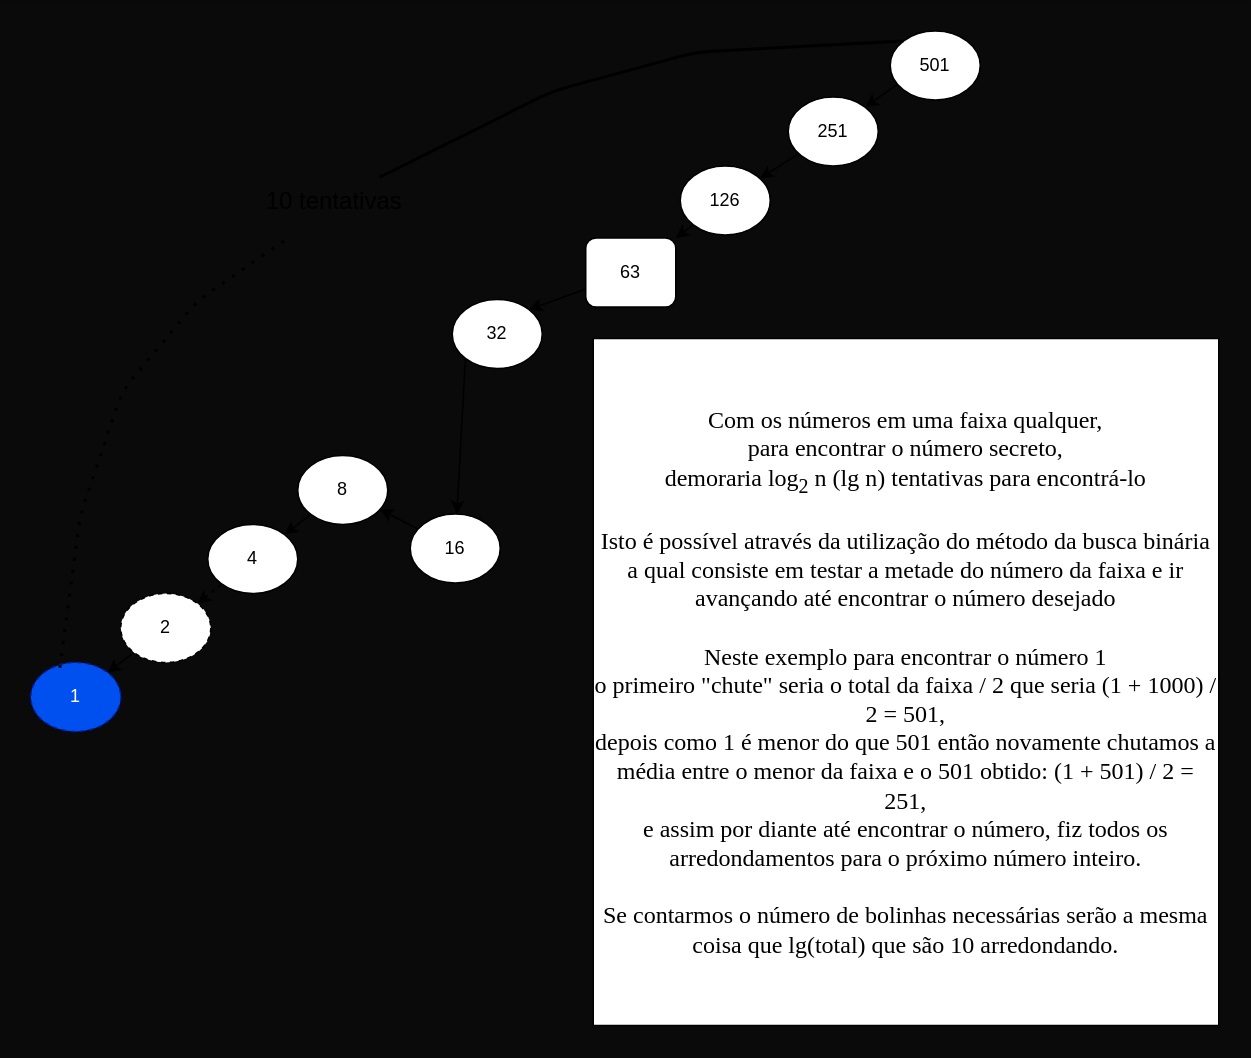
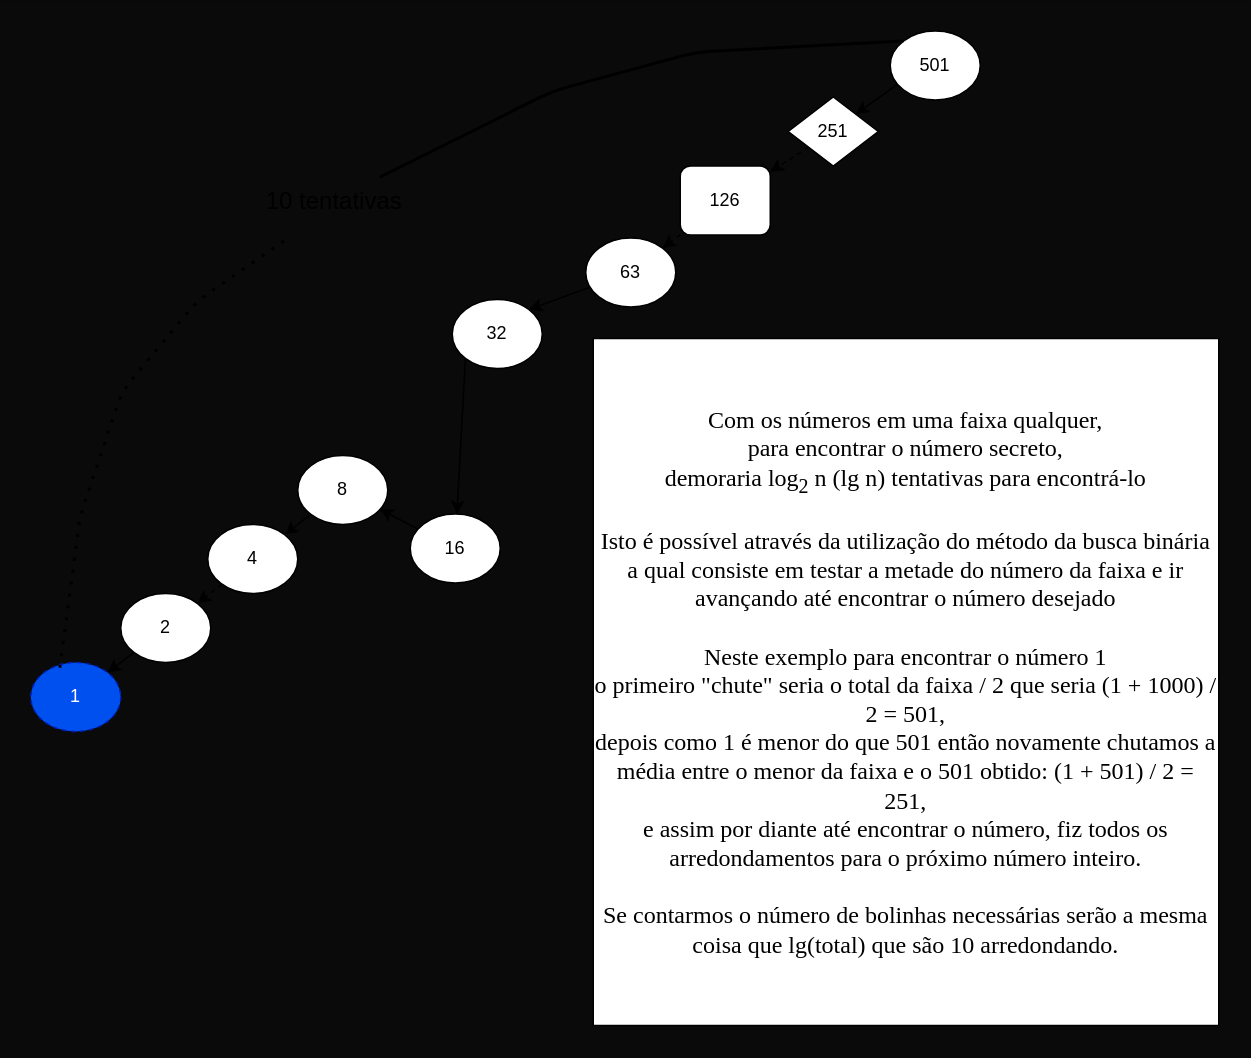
(833, 131) -> (833, 131)
(770, 172) -> (803, 151)
(725, 200) -> (725, 200)
(688, 228) -> (672, 241)
(631, 272) -> (631, 272)
(166, 628) -> (166, 628)
